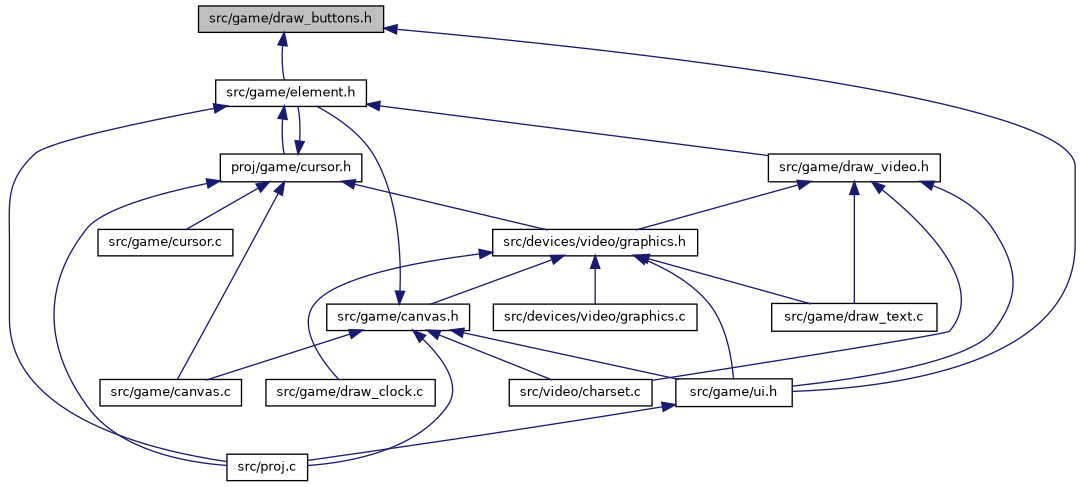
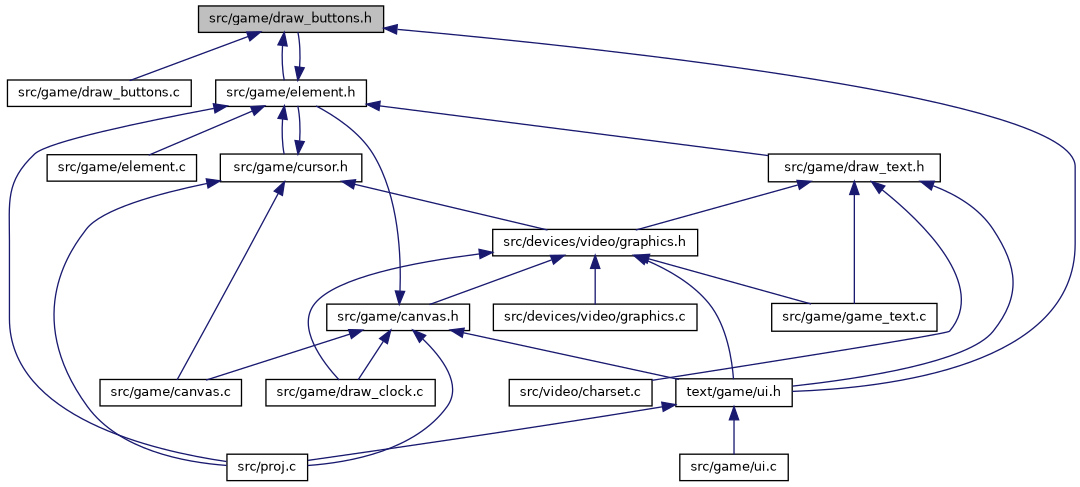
none -> (300, 50)
none -> (99, 93)
none -> (122, 168)
(291, 168) -> (291, 168)
(854, 168) -> (854, 168)
(165, 243) -> none
(854, 317) -> (854, 317)
(496, 358) -> (371, 361)
(734, 393) -> (734, 393)
none -> (734, 467)
